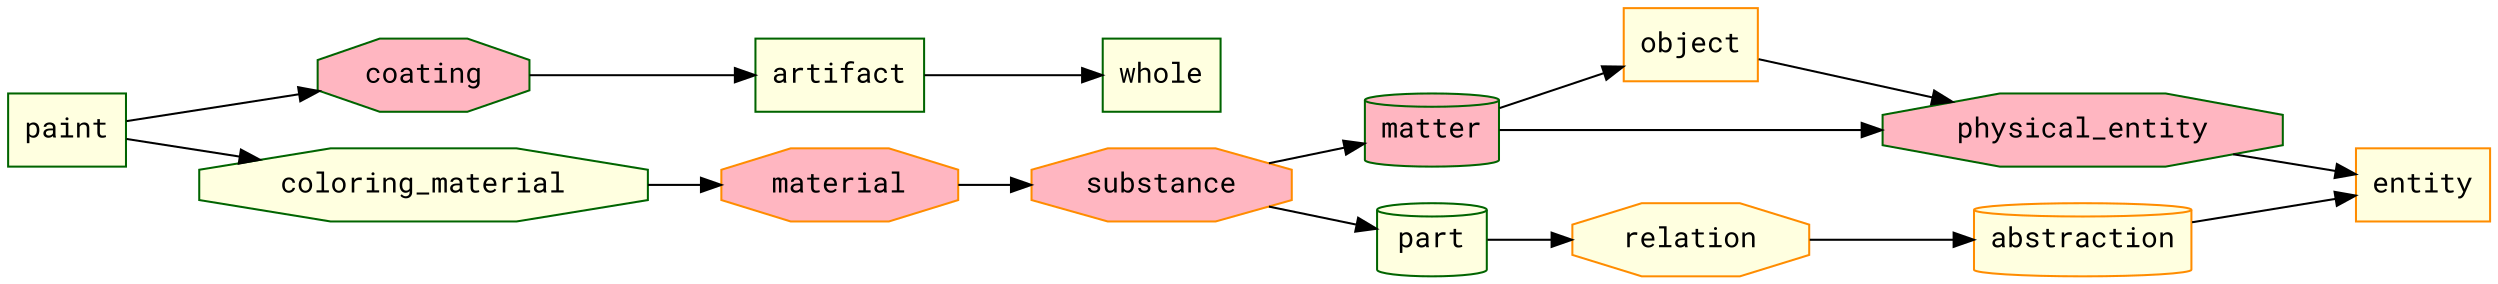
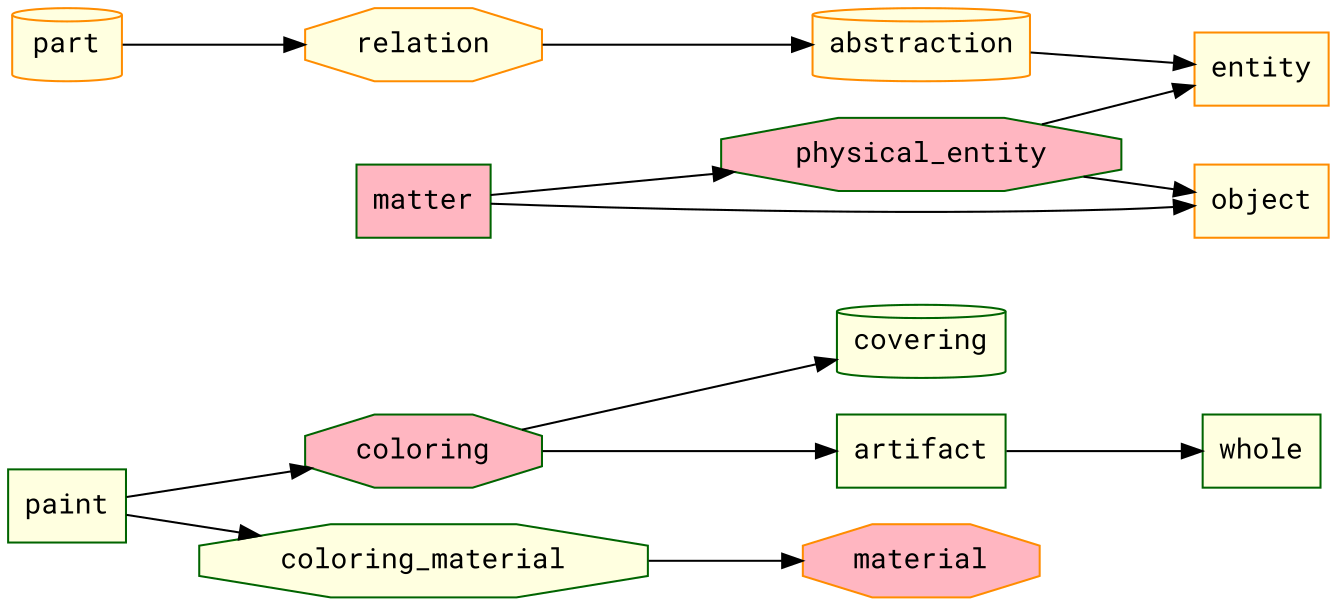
(424, 75) -> (424, 451)
(1846, 78) -> (1129, 183)
(1432, 130) -> (424, 201)
(1162, 185) -> none
(1432, 240) -> (67, 45)
none -> (921, 341)
